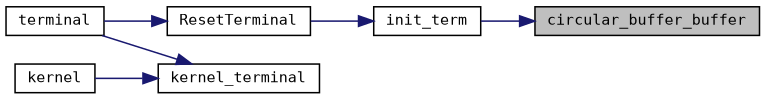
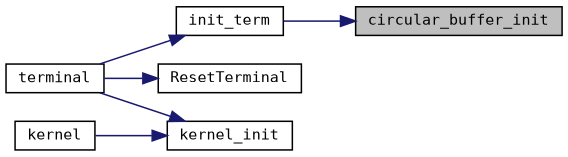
(335, 21) -> (135, 52)
(647, 21) -> (459, 21)
(239, 78) -> (230, 136)
